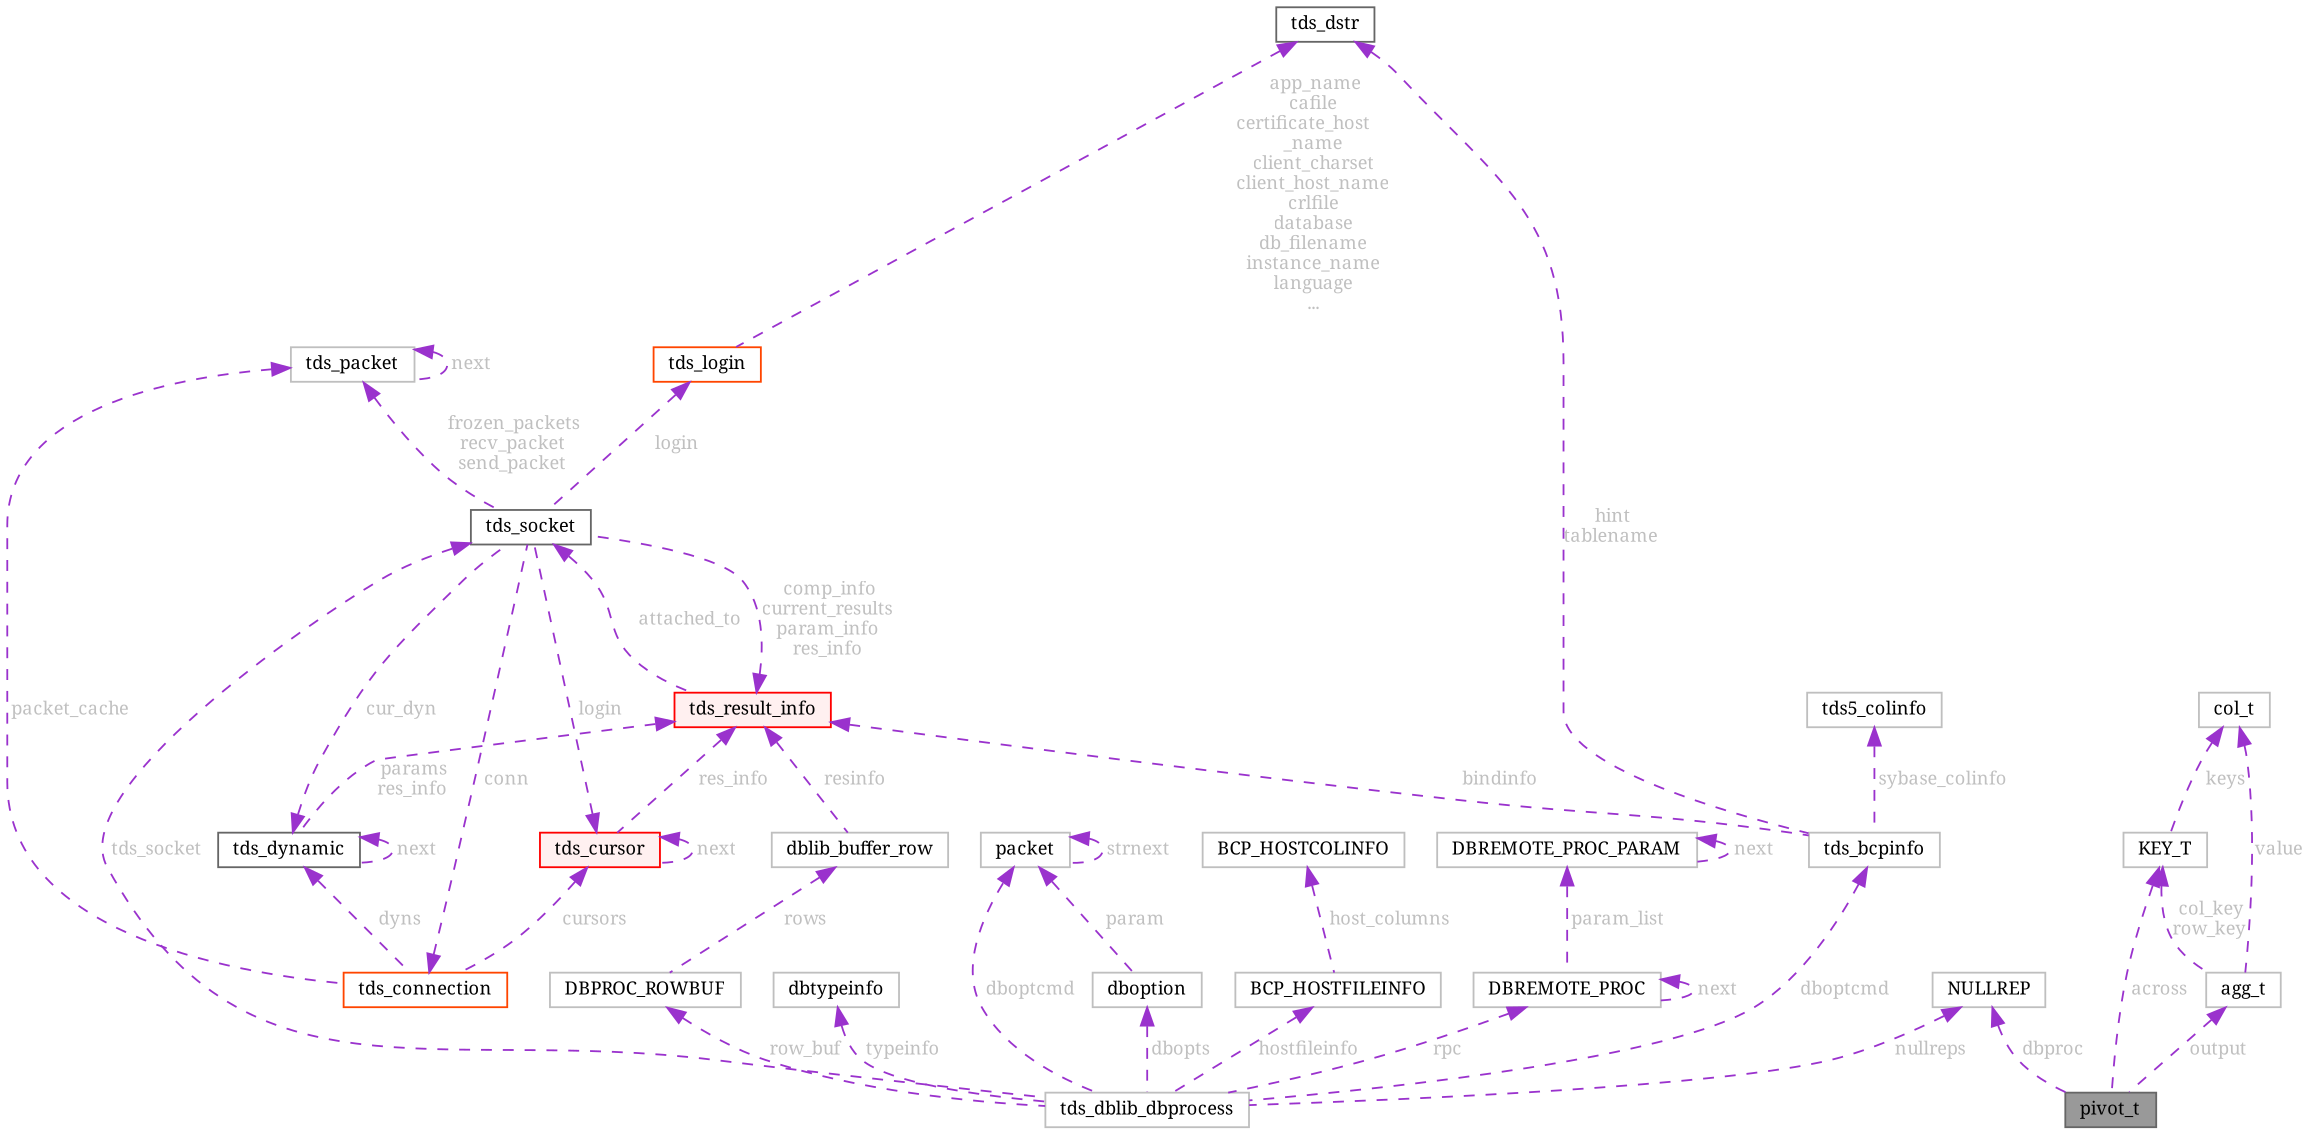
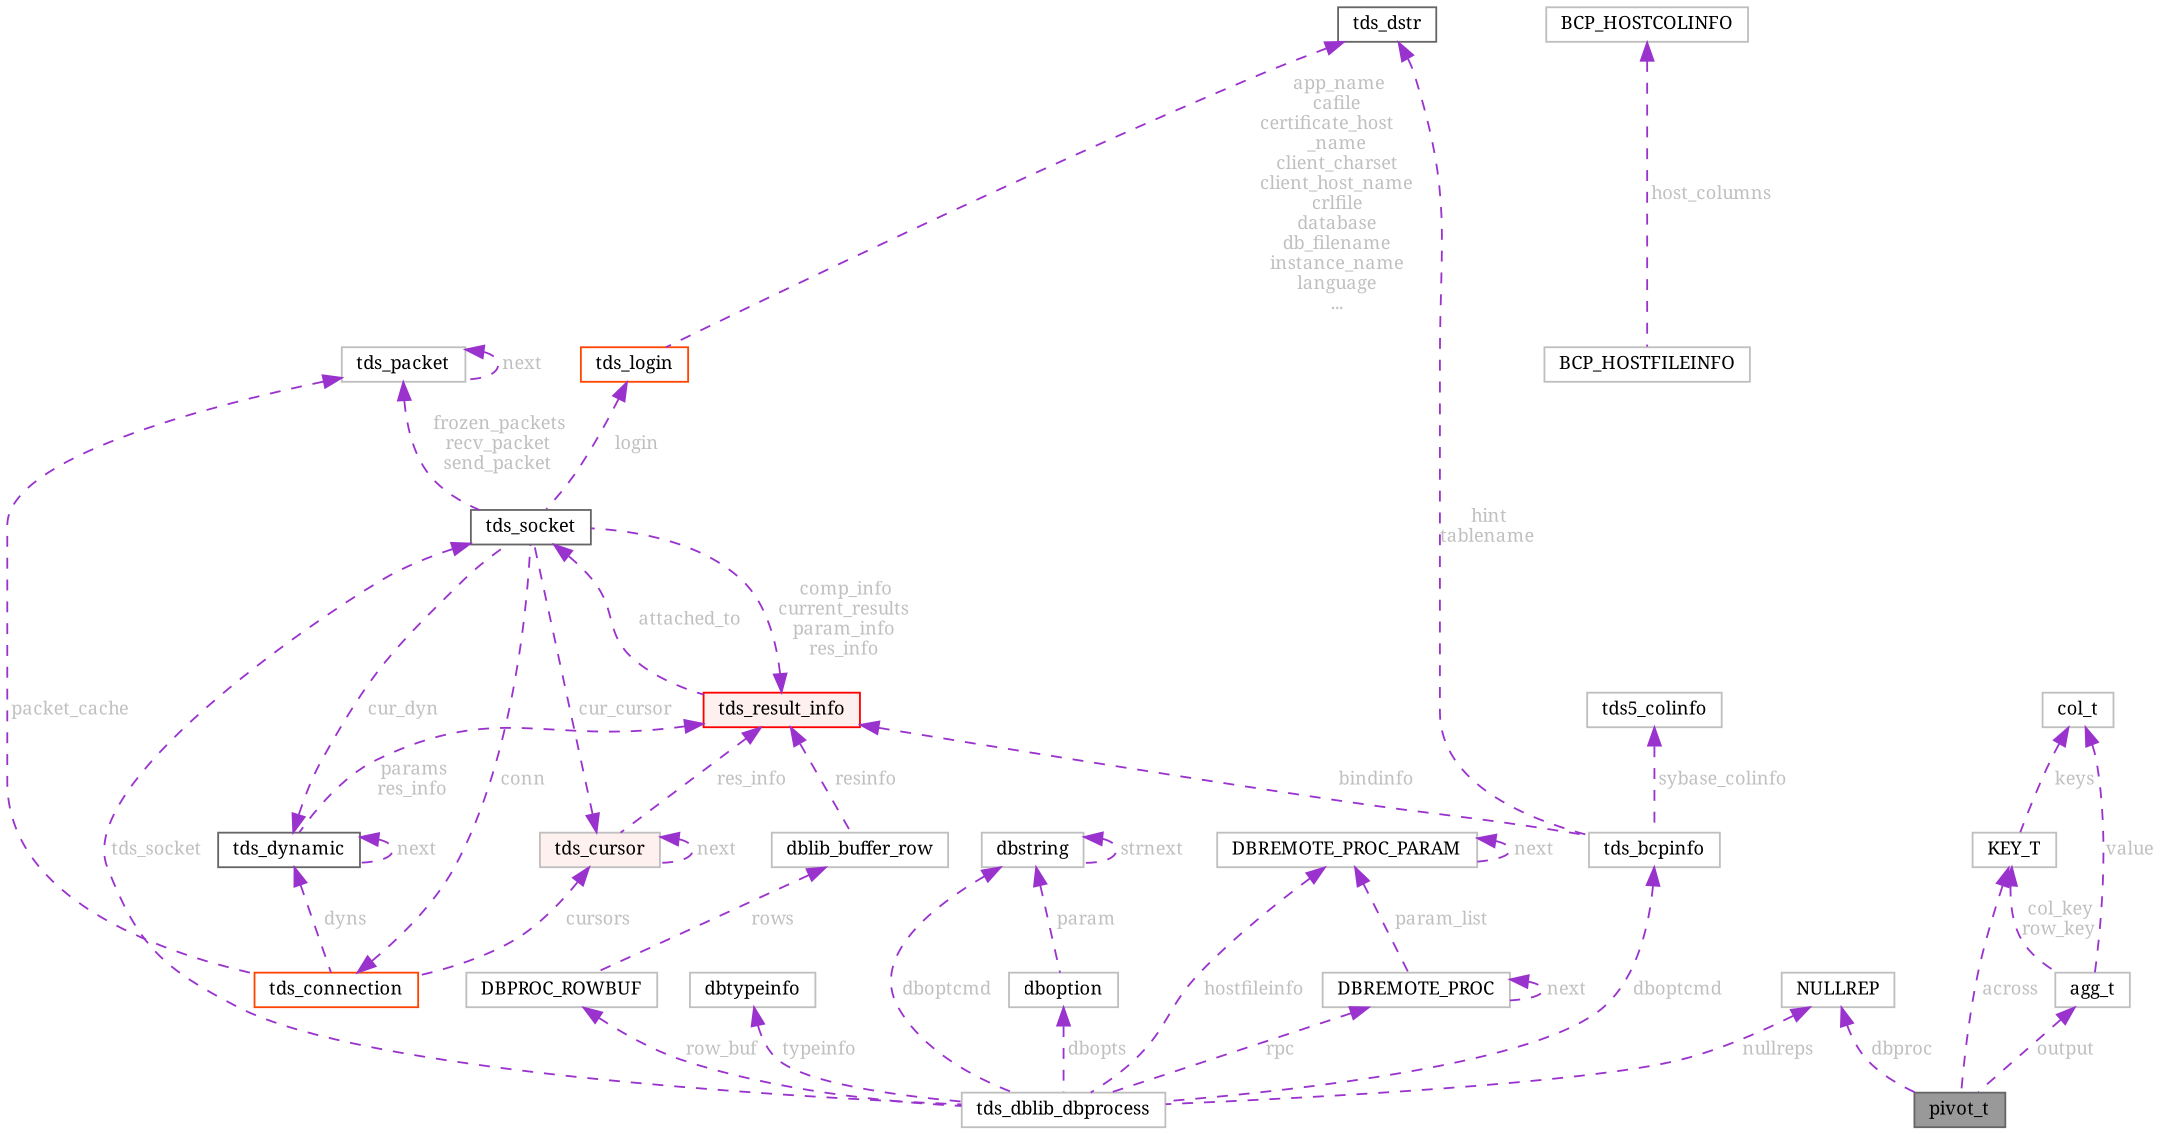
(599, 710) -> (624, 710)
(600, 850) -> (600, 850)
(1025, 850) -> (1033, 850)
(1235, 1055) -> (1194, 980)
